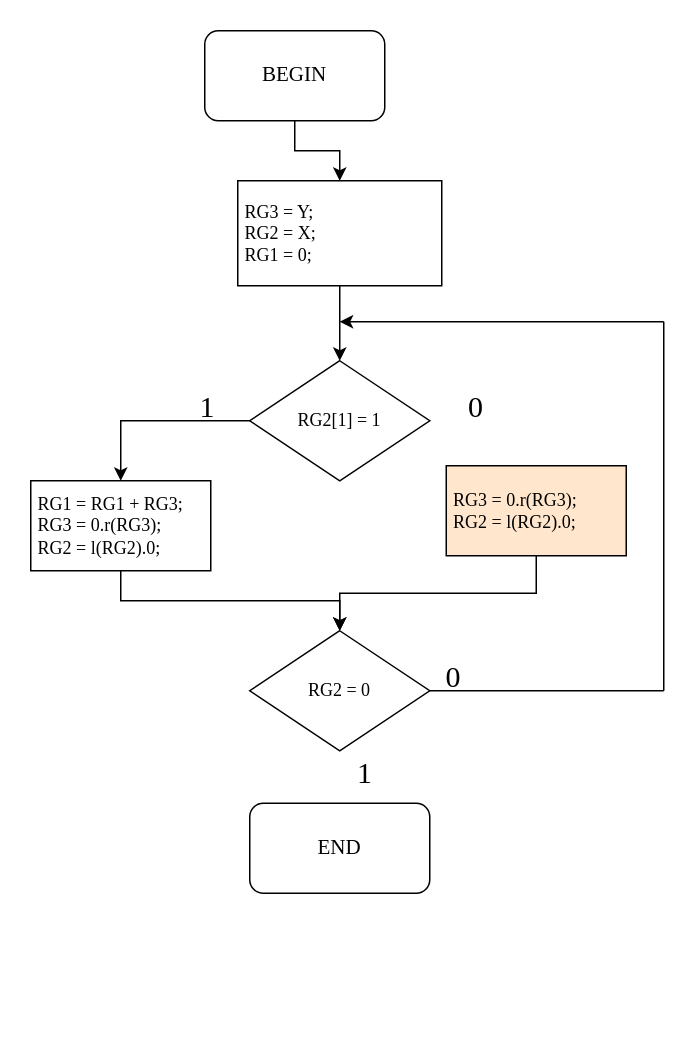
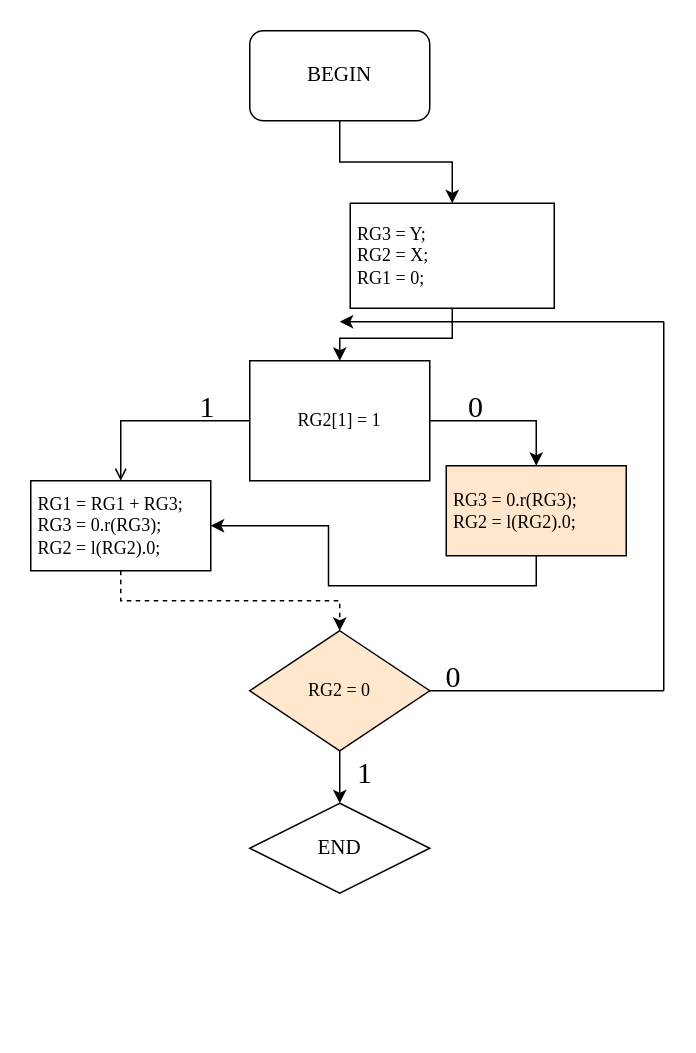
(295, 76) -> (340, 76)
(340, 233) -> (452, 256)
(340, 421) -> (340, 421)
none -> (500, 421)
(121, 469) -> (121, 471)
(440, 593) -> (350, 586)
(215, 601) -> (215, 601)
(340, 691) -> (340, 691)
none -> (340, 779)
(340, 848) -> (340, 848)
